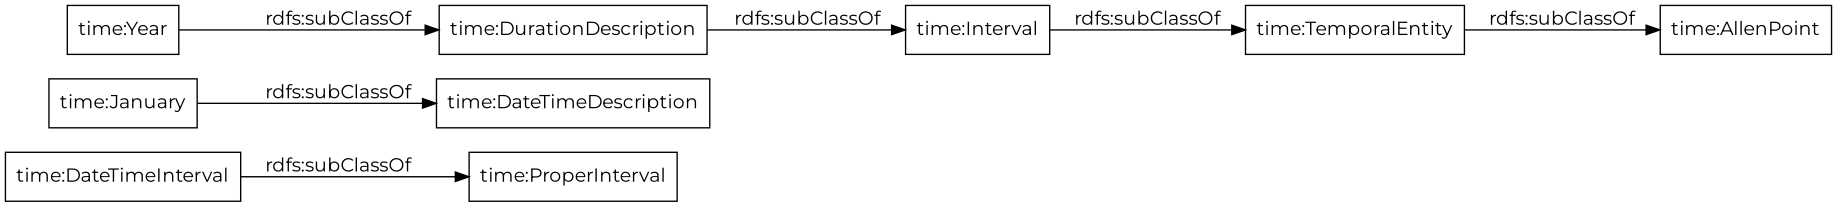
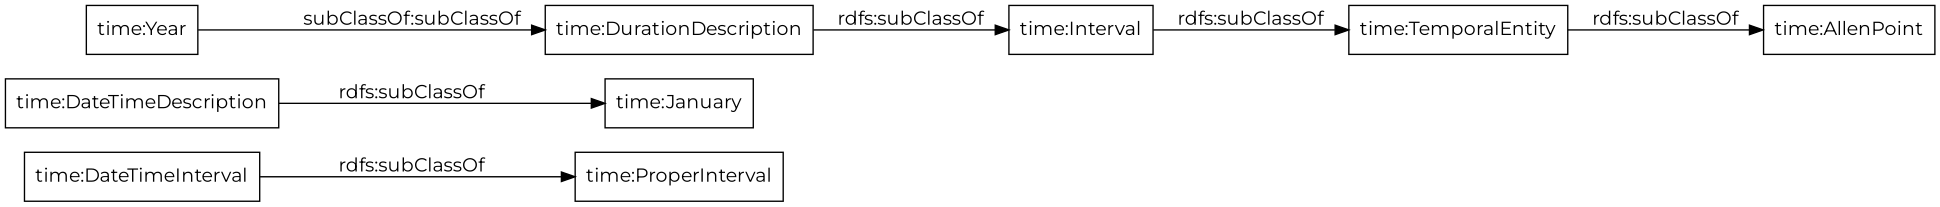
(339, 20) -> (412, 20)
(310, 103) -> (435, 103)
